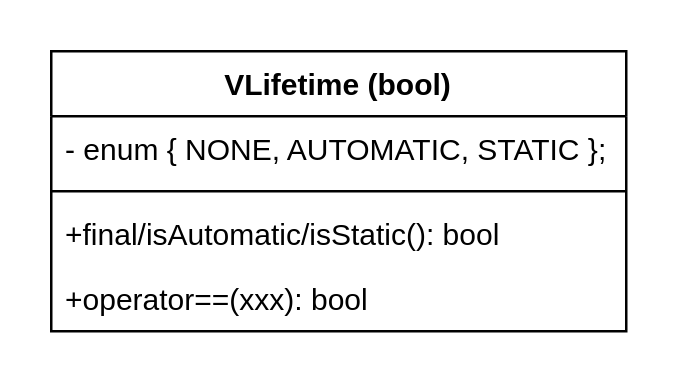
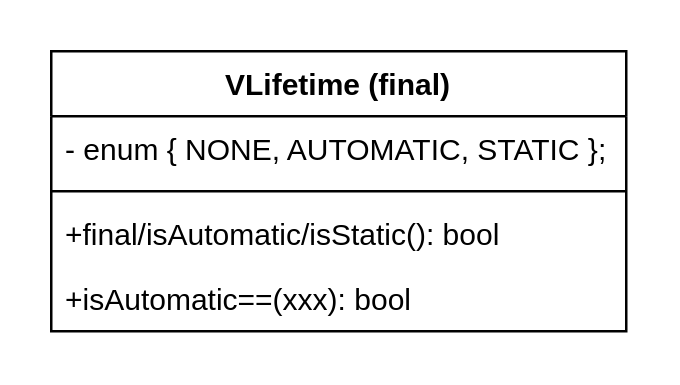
(338, 85) -> (338, 85)
(238, 300) -> (256, 300)
